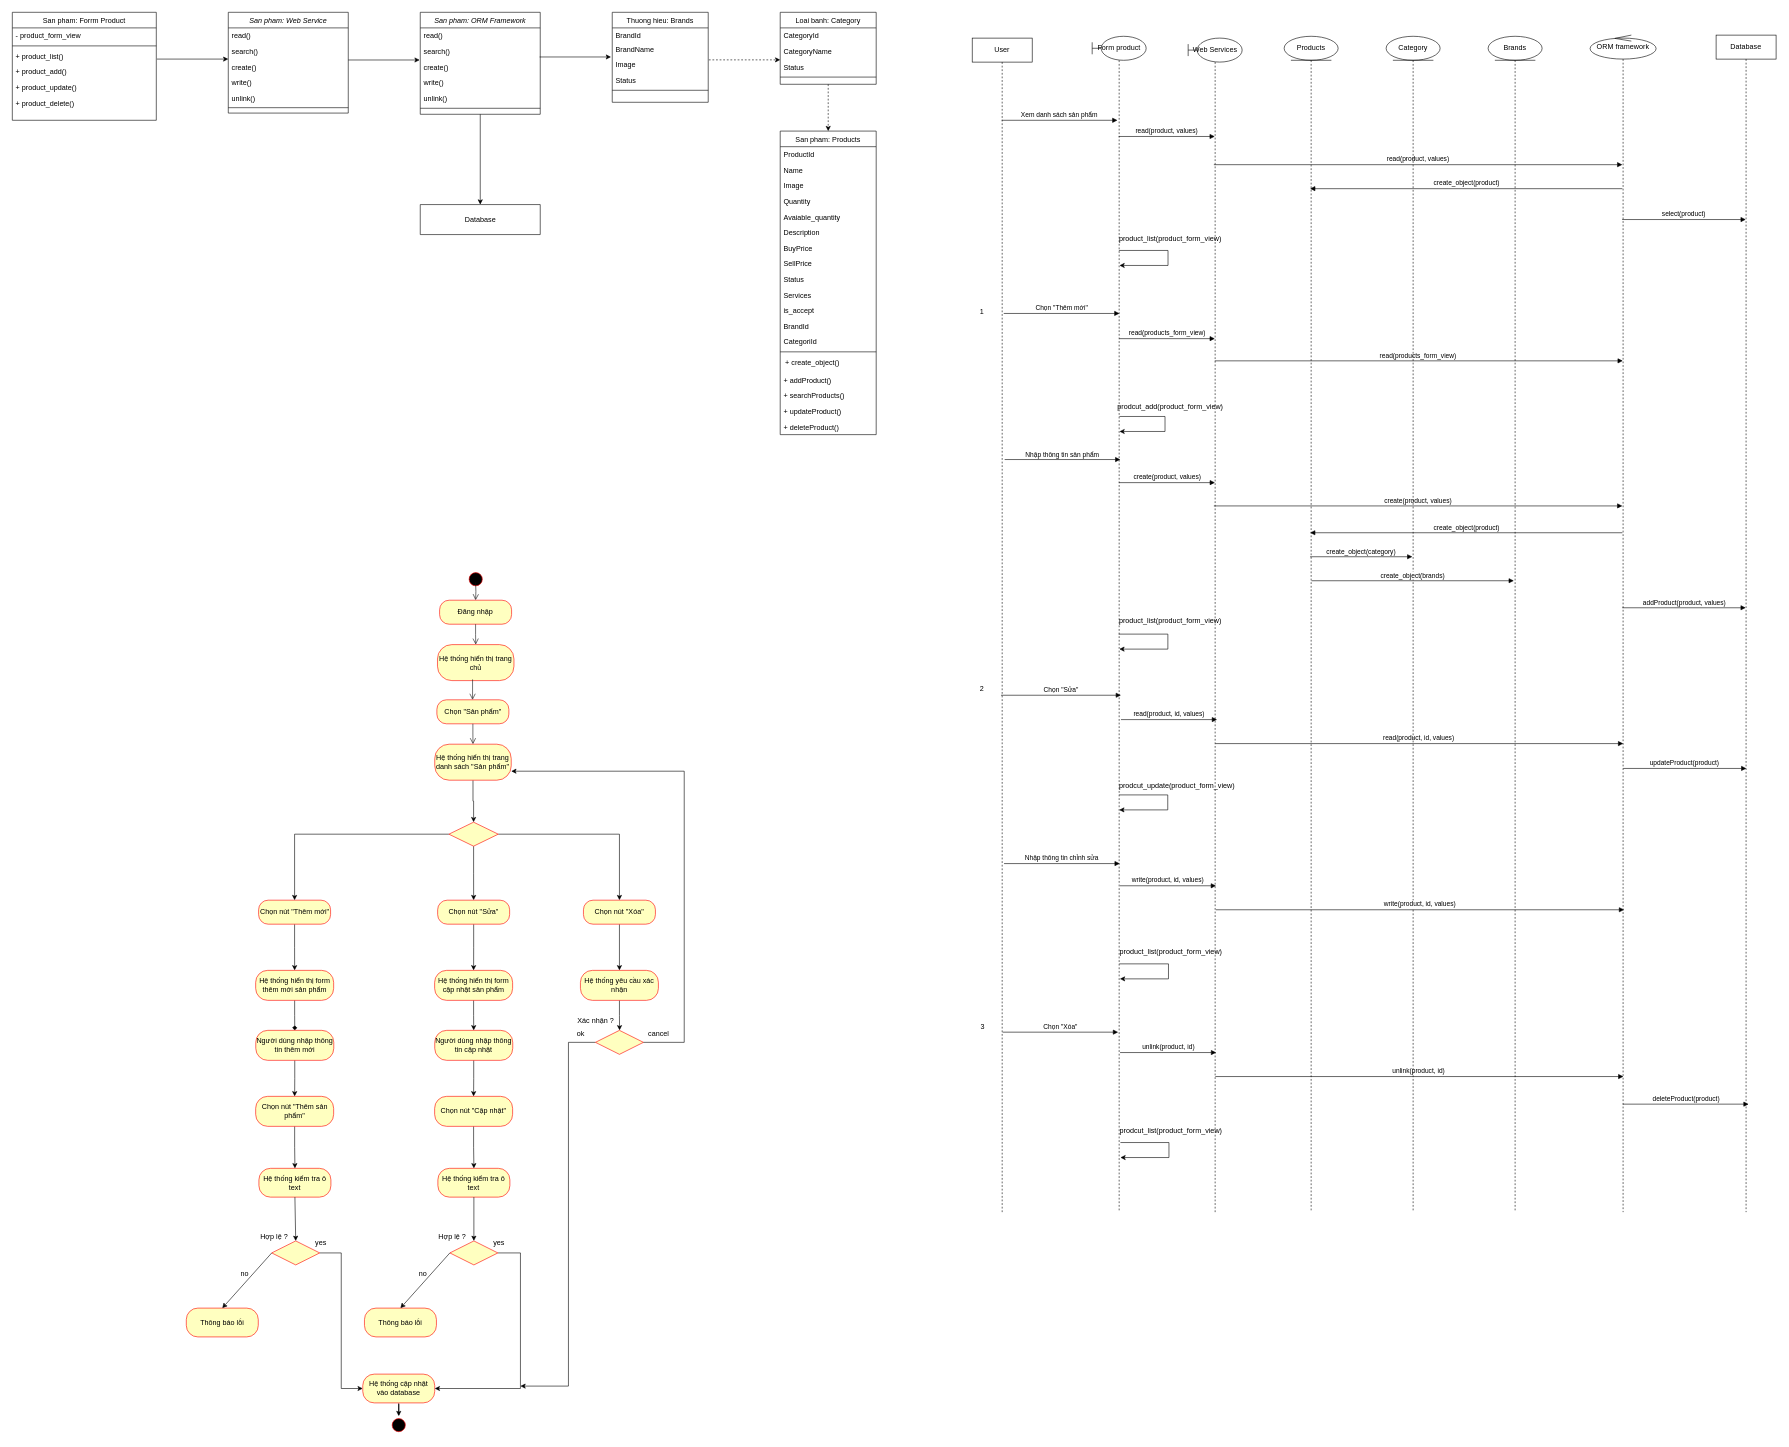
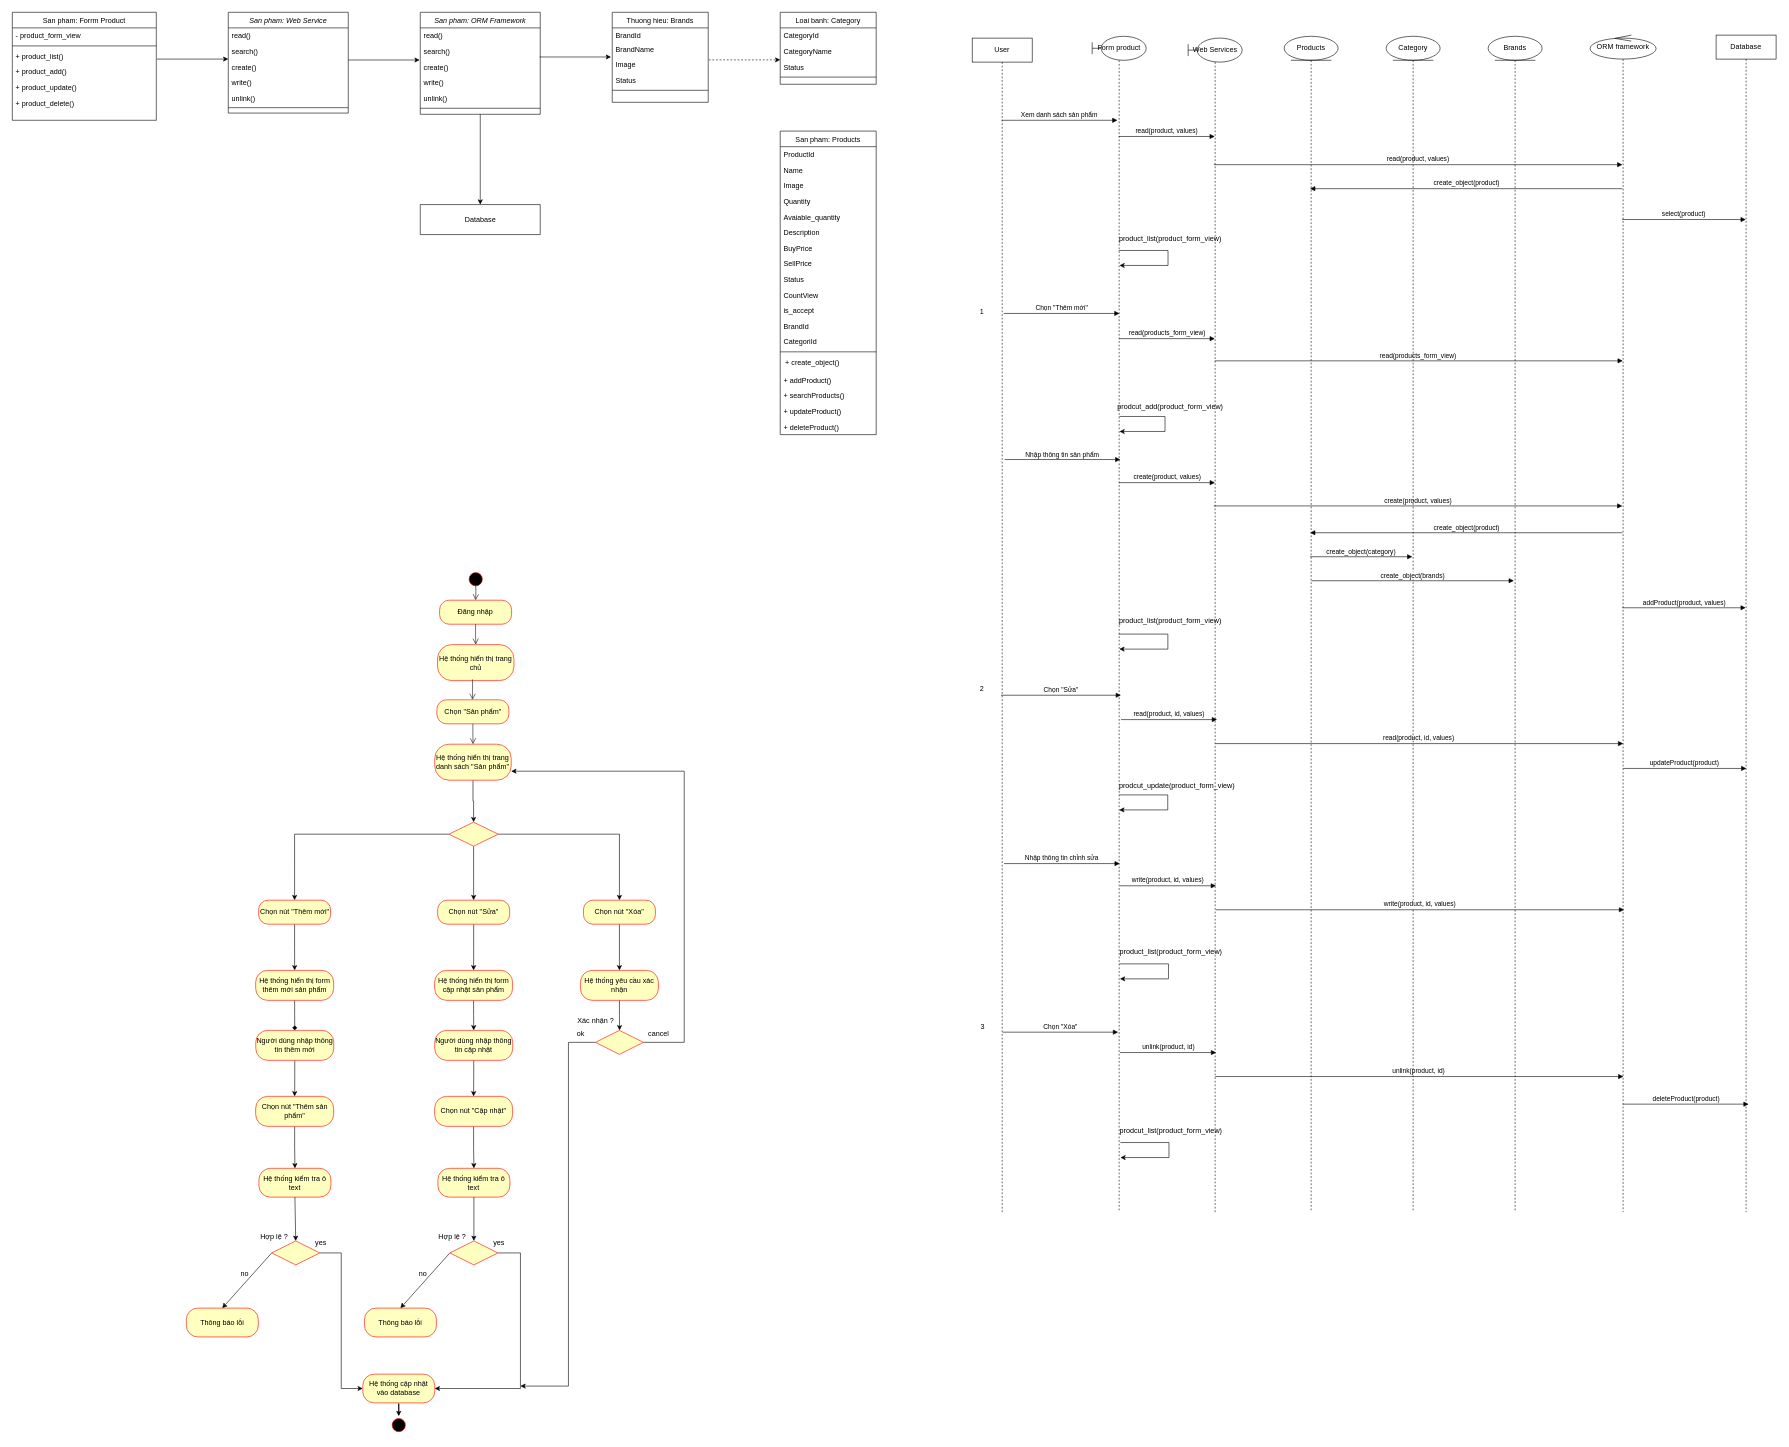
(828, 125) -> none
(799, 295) -> (801, 295)
